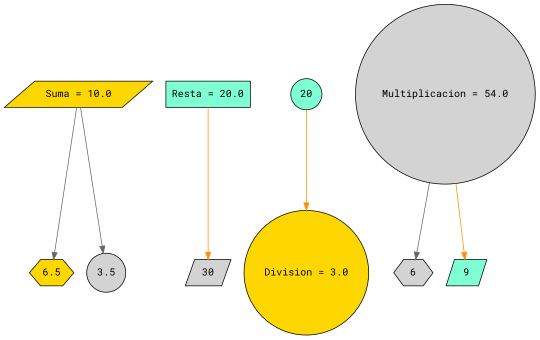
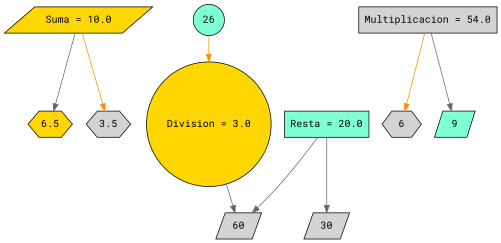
(306, 94) -> (209, 20)
(445, 94) -> (428, 20)
(91, 177) -> (92, 69)
(208, 180) -> (327, 171)
(423, 217) -> (416, 69)
(460, 218) -> (440, 69)
none -> (239, 226)
(106, 273) -> (108, 124)
